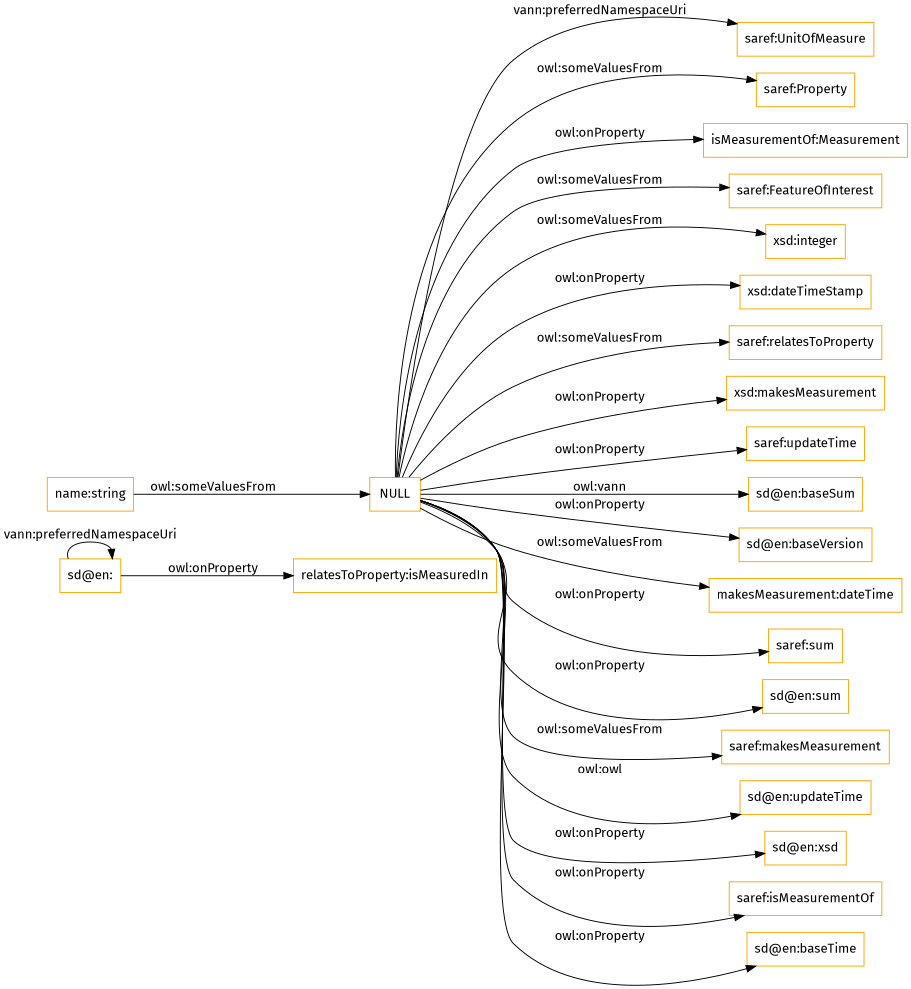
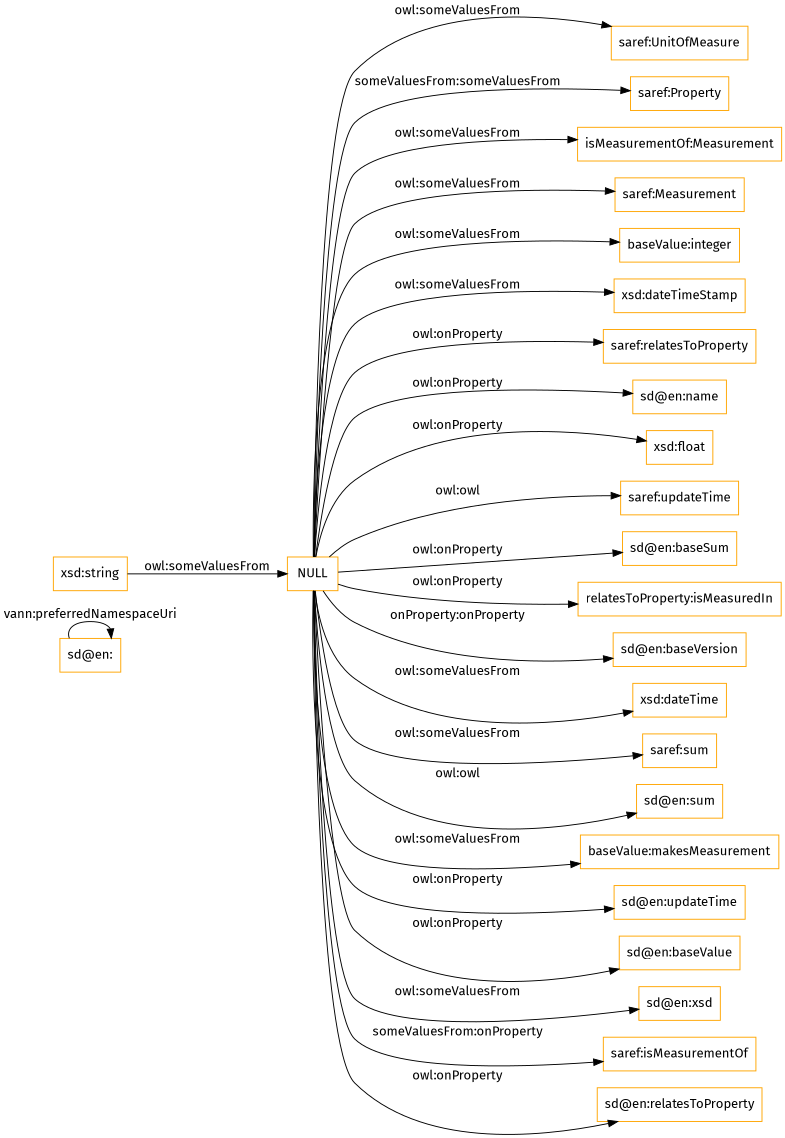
(600, 11) -> (458, 11)
(600, 69) -> (458, 82)
(600, 133) -> (458, 133)
(806, 191) -> (680, 195)
(806, 241) -> (680, 245)
(600, 278) -> (458, 285)
(600, 338) -> (458, 335)
(806, 393) -> (680, 447)
none -> (680, 397)
(600, 450) -> (458, 491)
(600, 487) -> (458, 550)
(90, 494) -> (90, 574)
(600, 505) -> (458, 616)
(202, 576) -> (452, 601)
(600, 595) -> (458, 733)
(806, 595) -> (680, 700)
(600, 666) -> (458, 774)
(806, 747) -> (680, 852)
(600, 770) -> (458, 879)
(600, 834) -> (458, 992)
(600, 873) -> (458, 1032)
(806, 949) -> (680, 1105)
none -> (680, 953)
